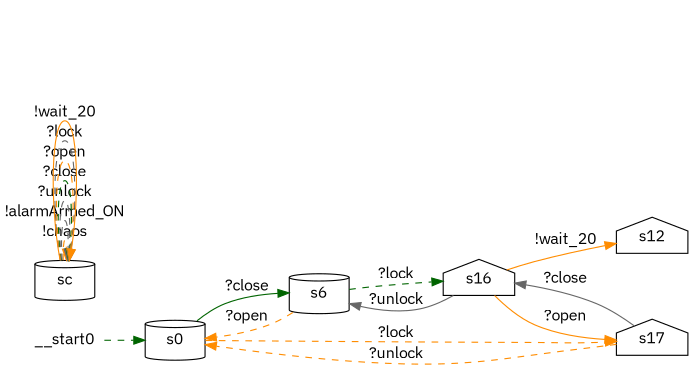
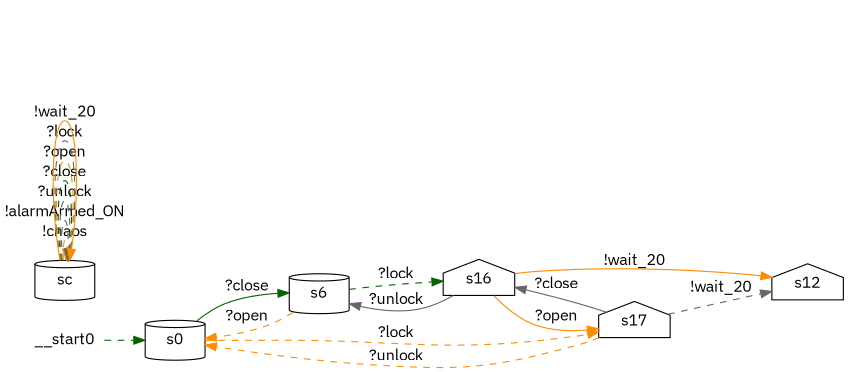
none -> (714, 304)
